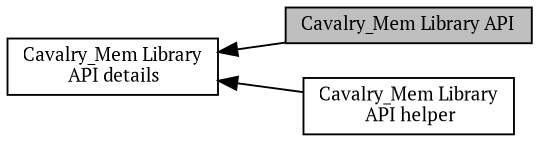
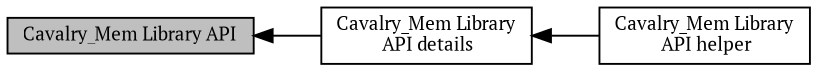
(261, 46) -> (297, 36)
